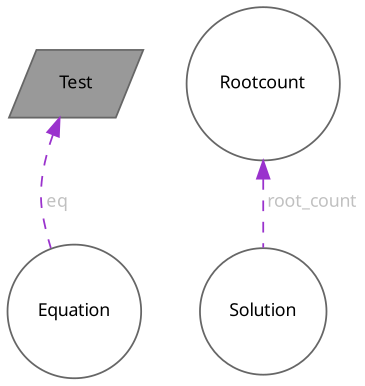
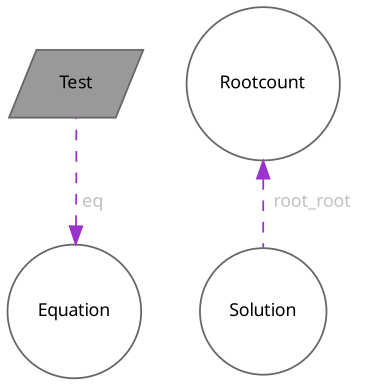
(41, 191) -> (76, 172)
(310, 202) -> (310, 202)
